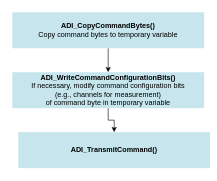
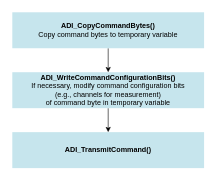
(114, 150) -> (108, 150)
